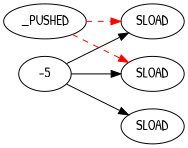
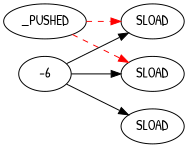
(45, 74) -> (45, 74)
